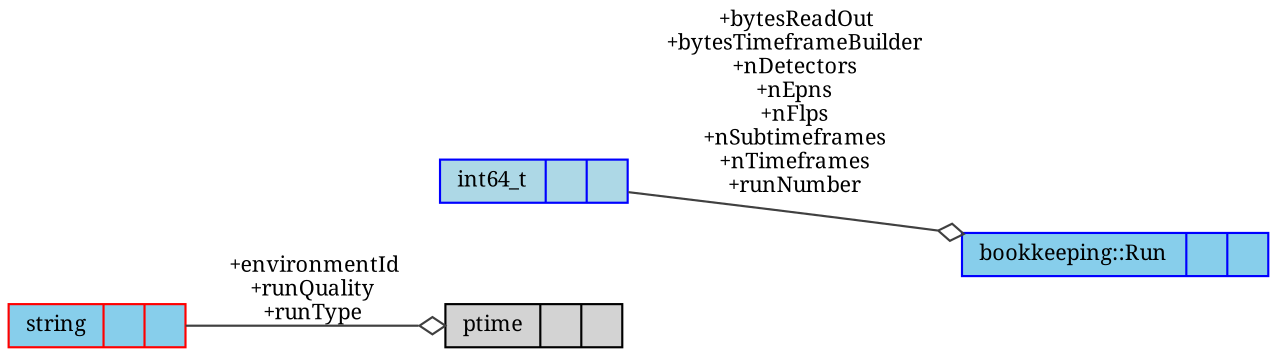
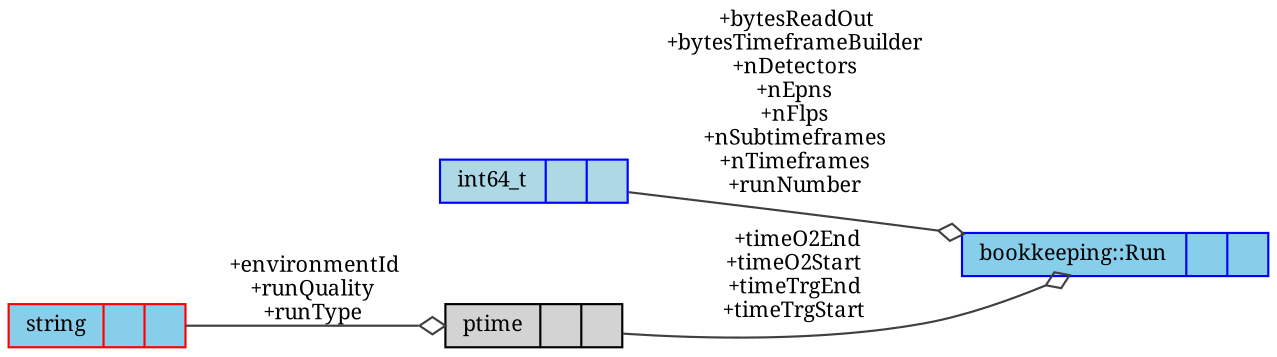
none -> (837, 334)
